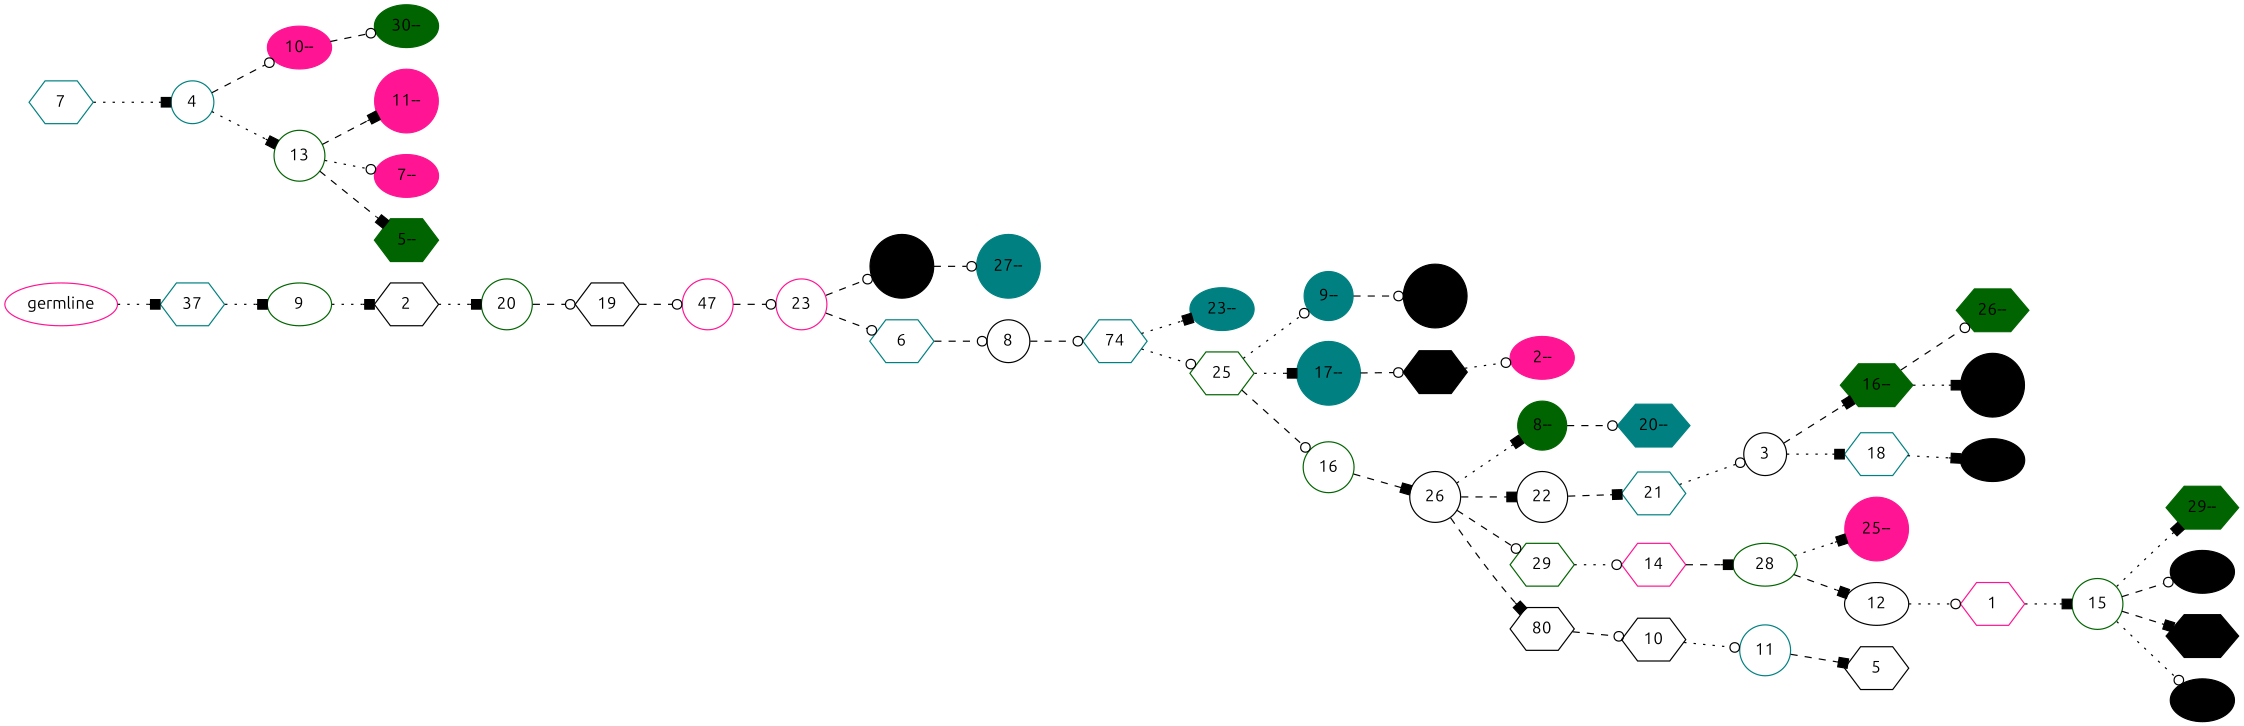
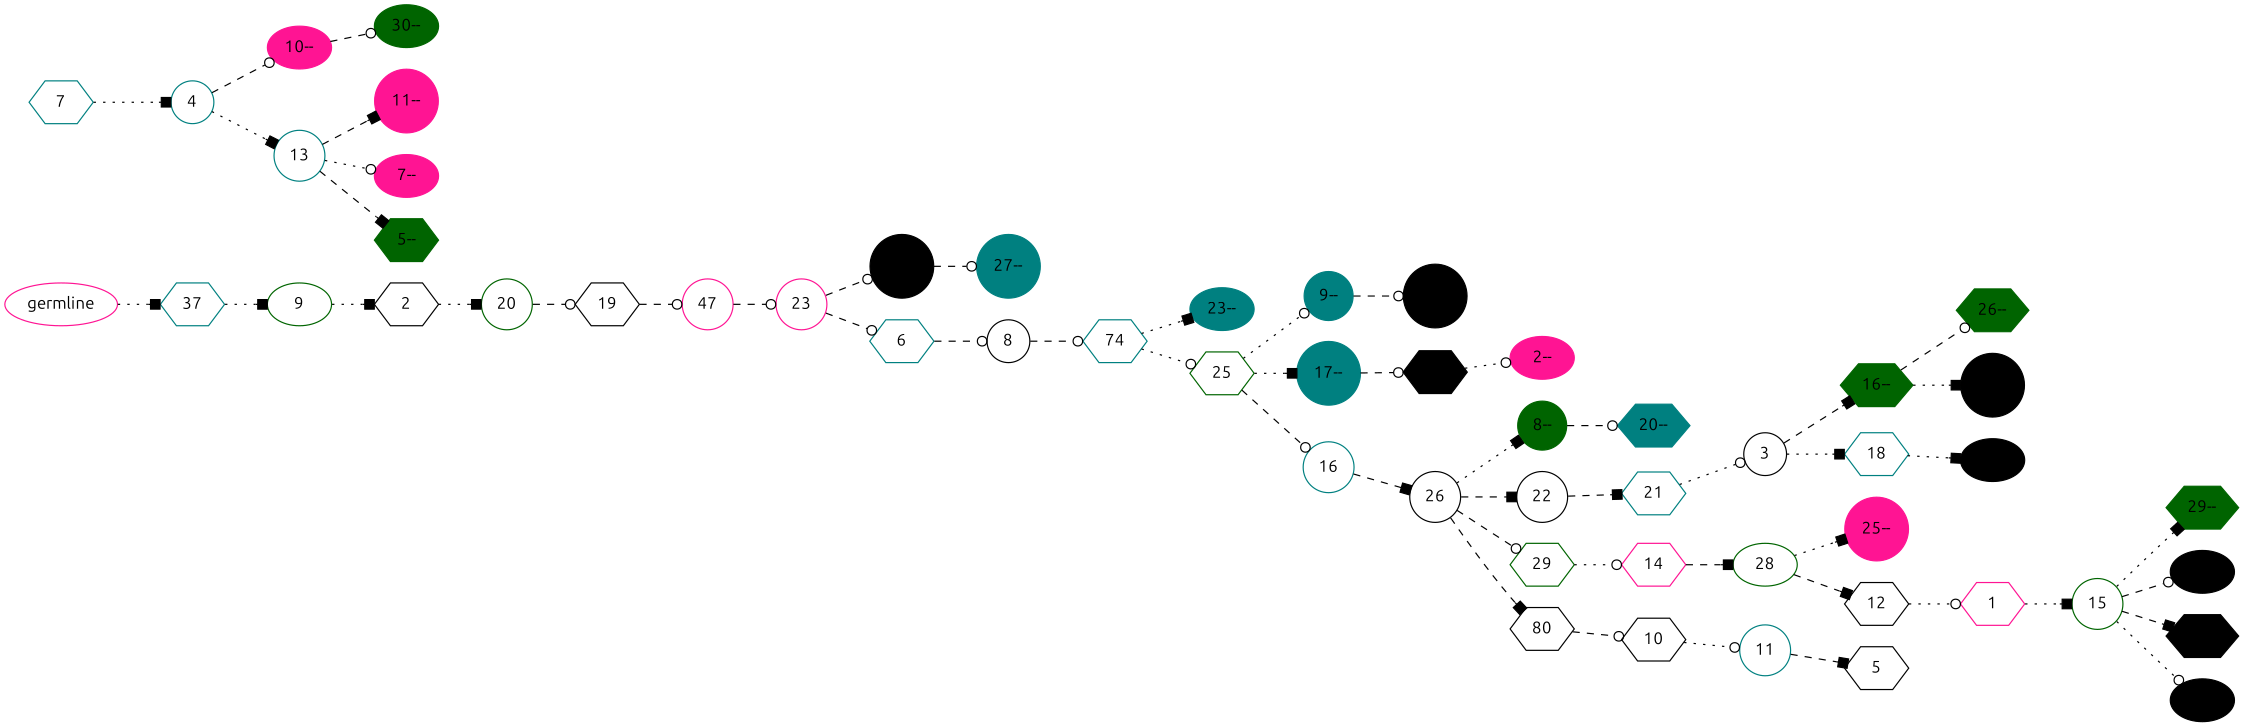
(299, 156) -> (299, 156)
(1329, 467) -> (1329, 467)
(1877, 604) -> (1877, 604)
